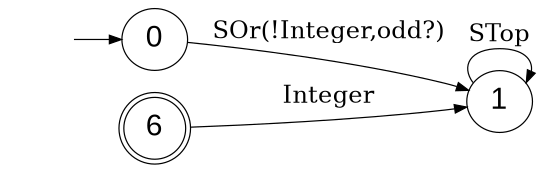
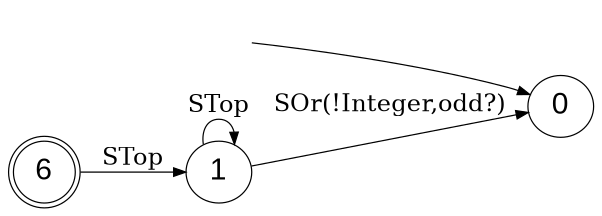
(323, 60) -> (384, 140)
(329, 97) -> (133, 159)
